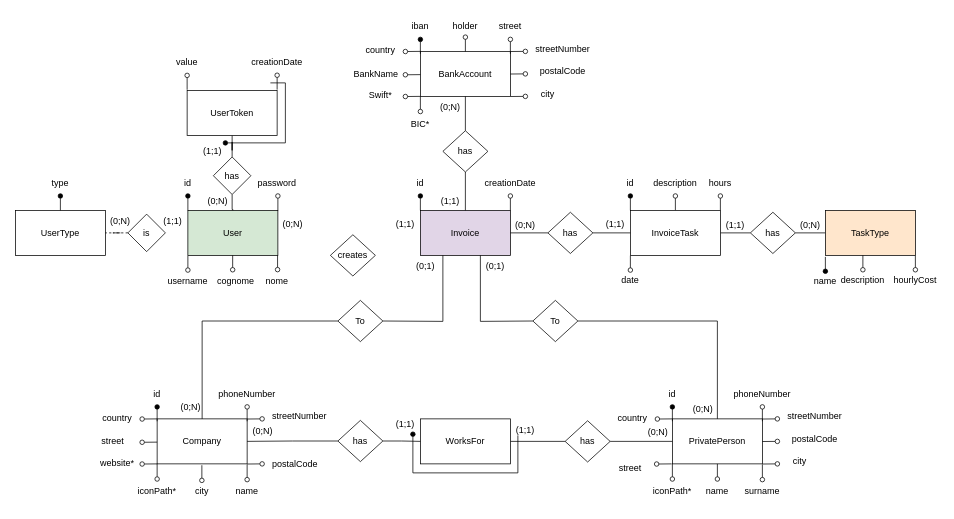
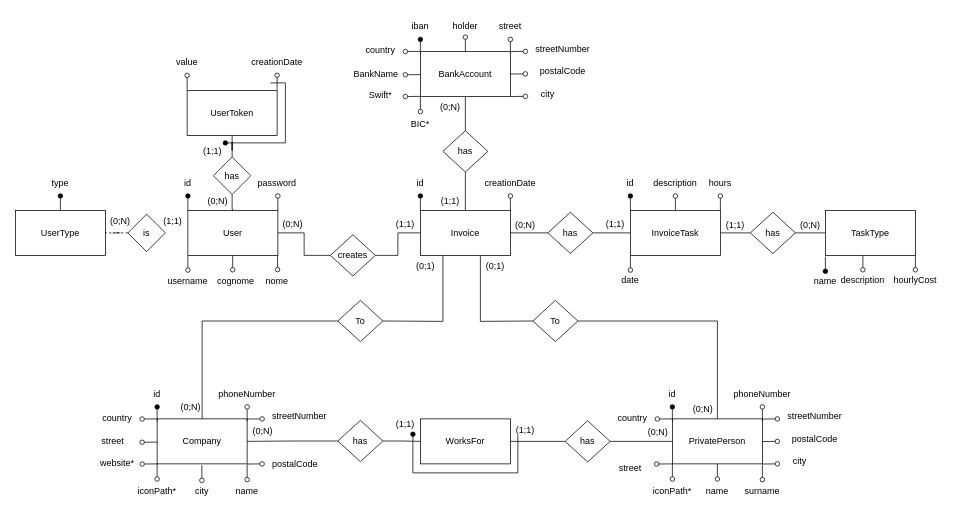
(233, 233) -> (233, 233)
(465, 233) -> (465, 233)
(870, 233) -> (870, 233)
none -> (304, 244)
none -> (398, 244)
